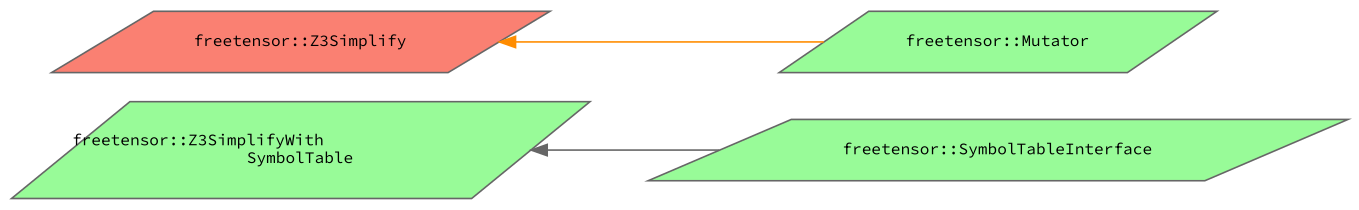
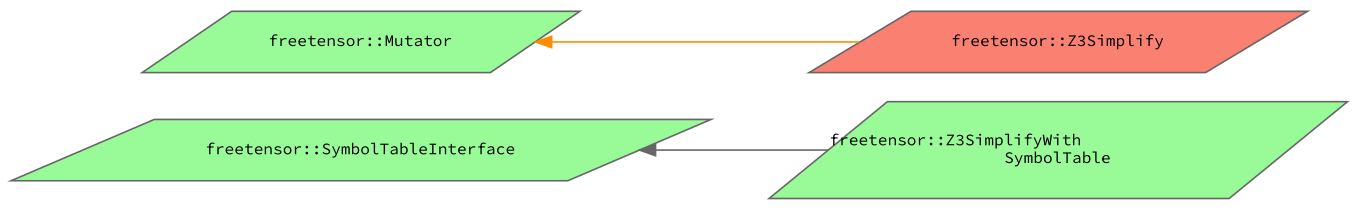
(670, 42) -> (706, 42)
(633, 150) -> (742, 150)
